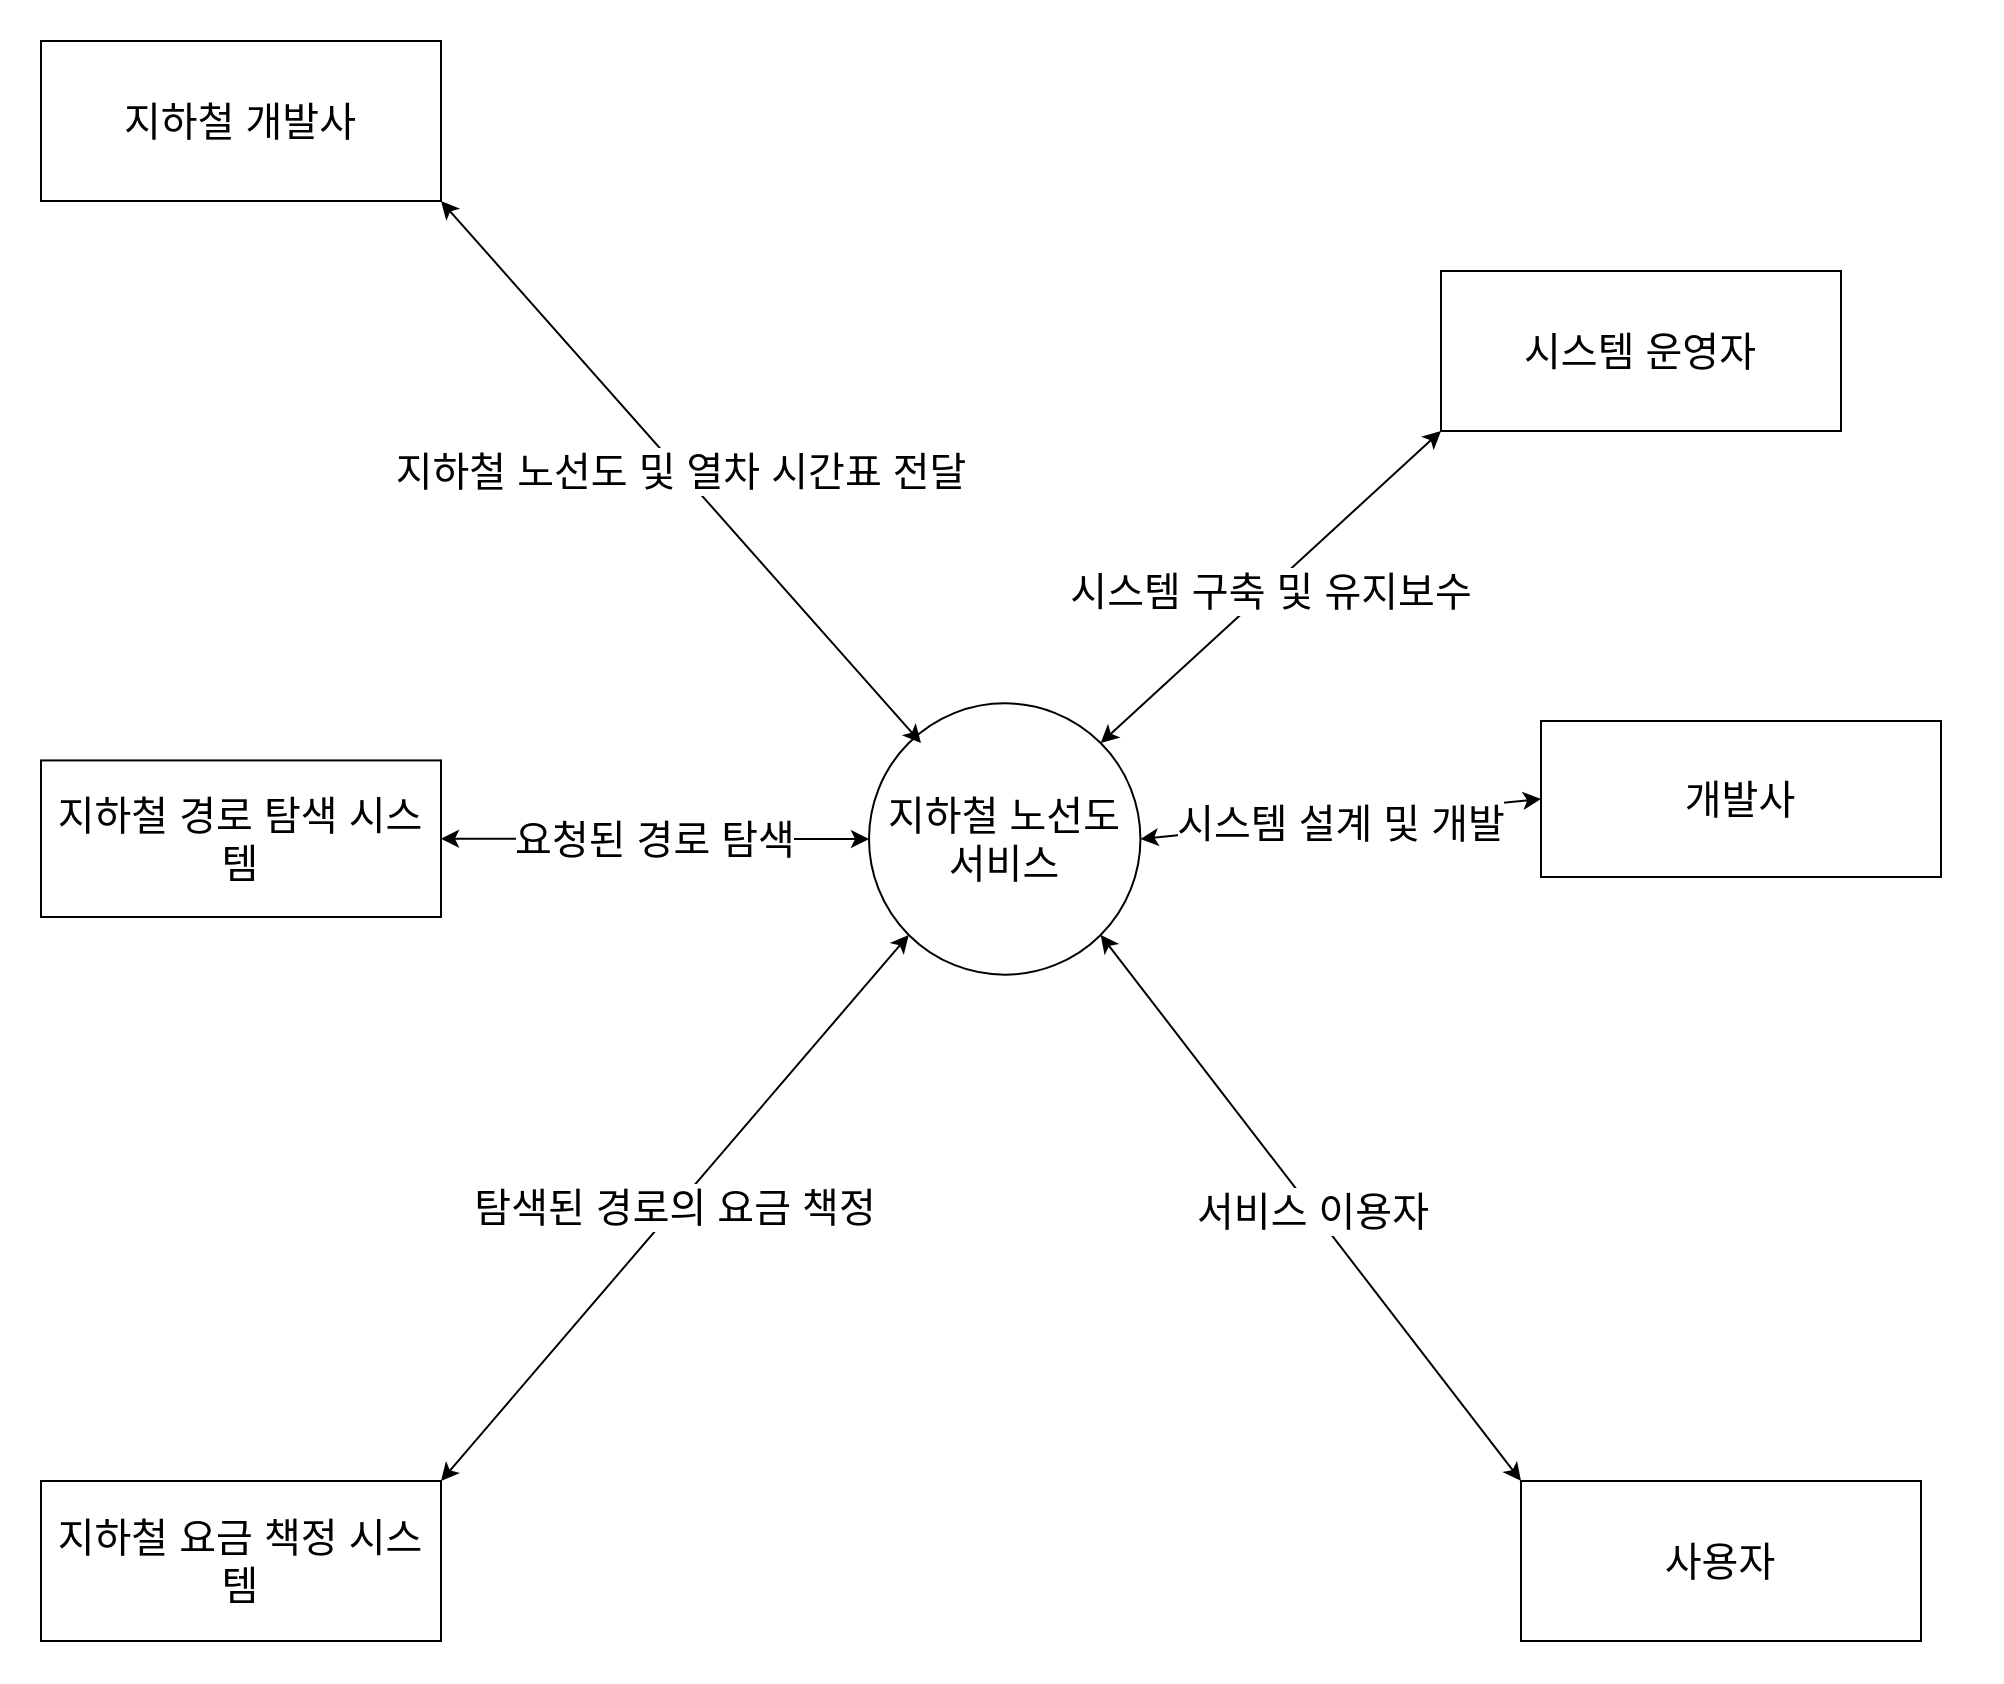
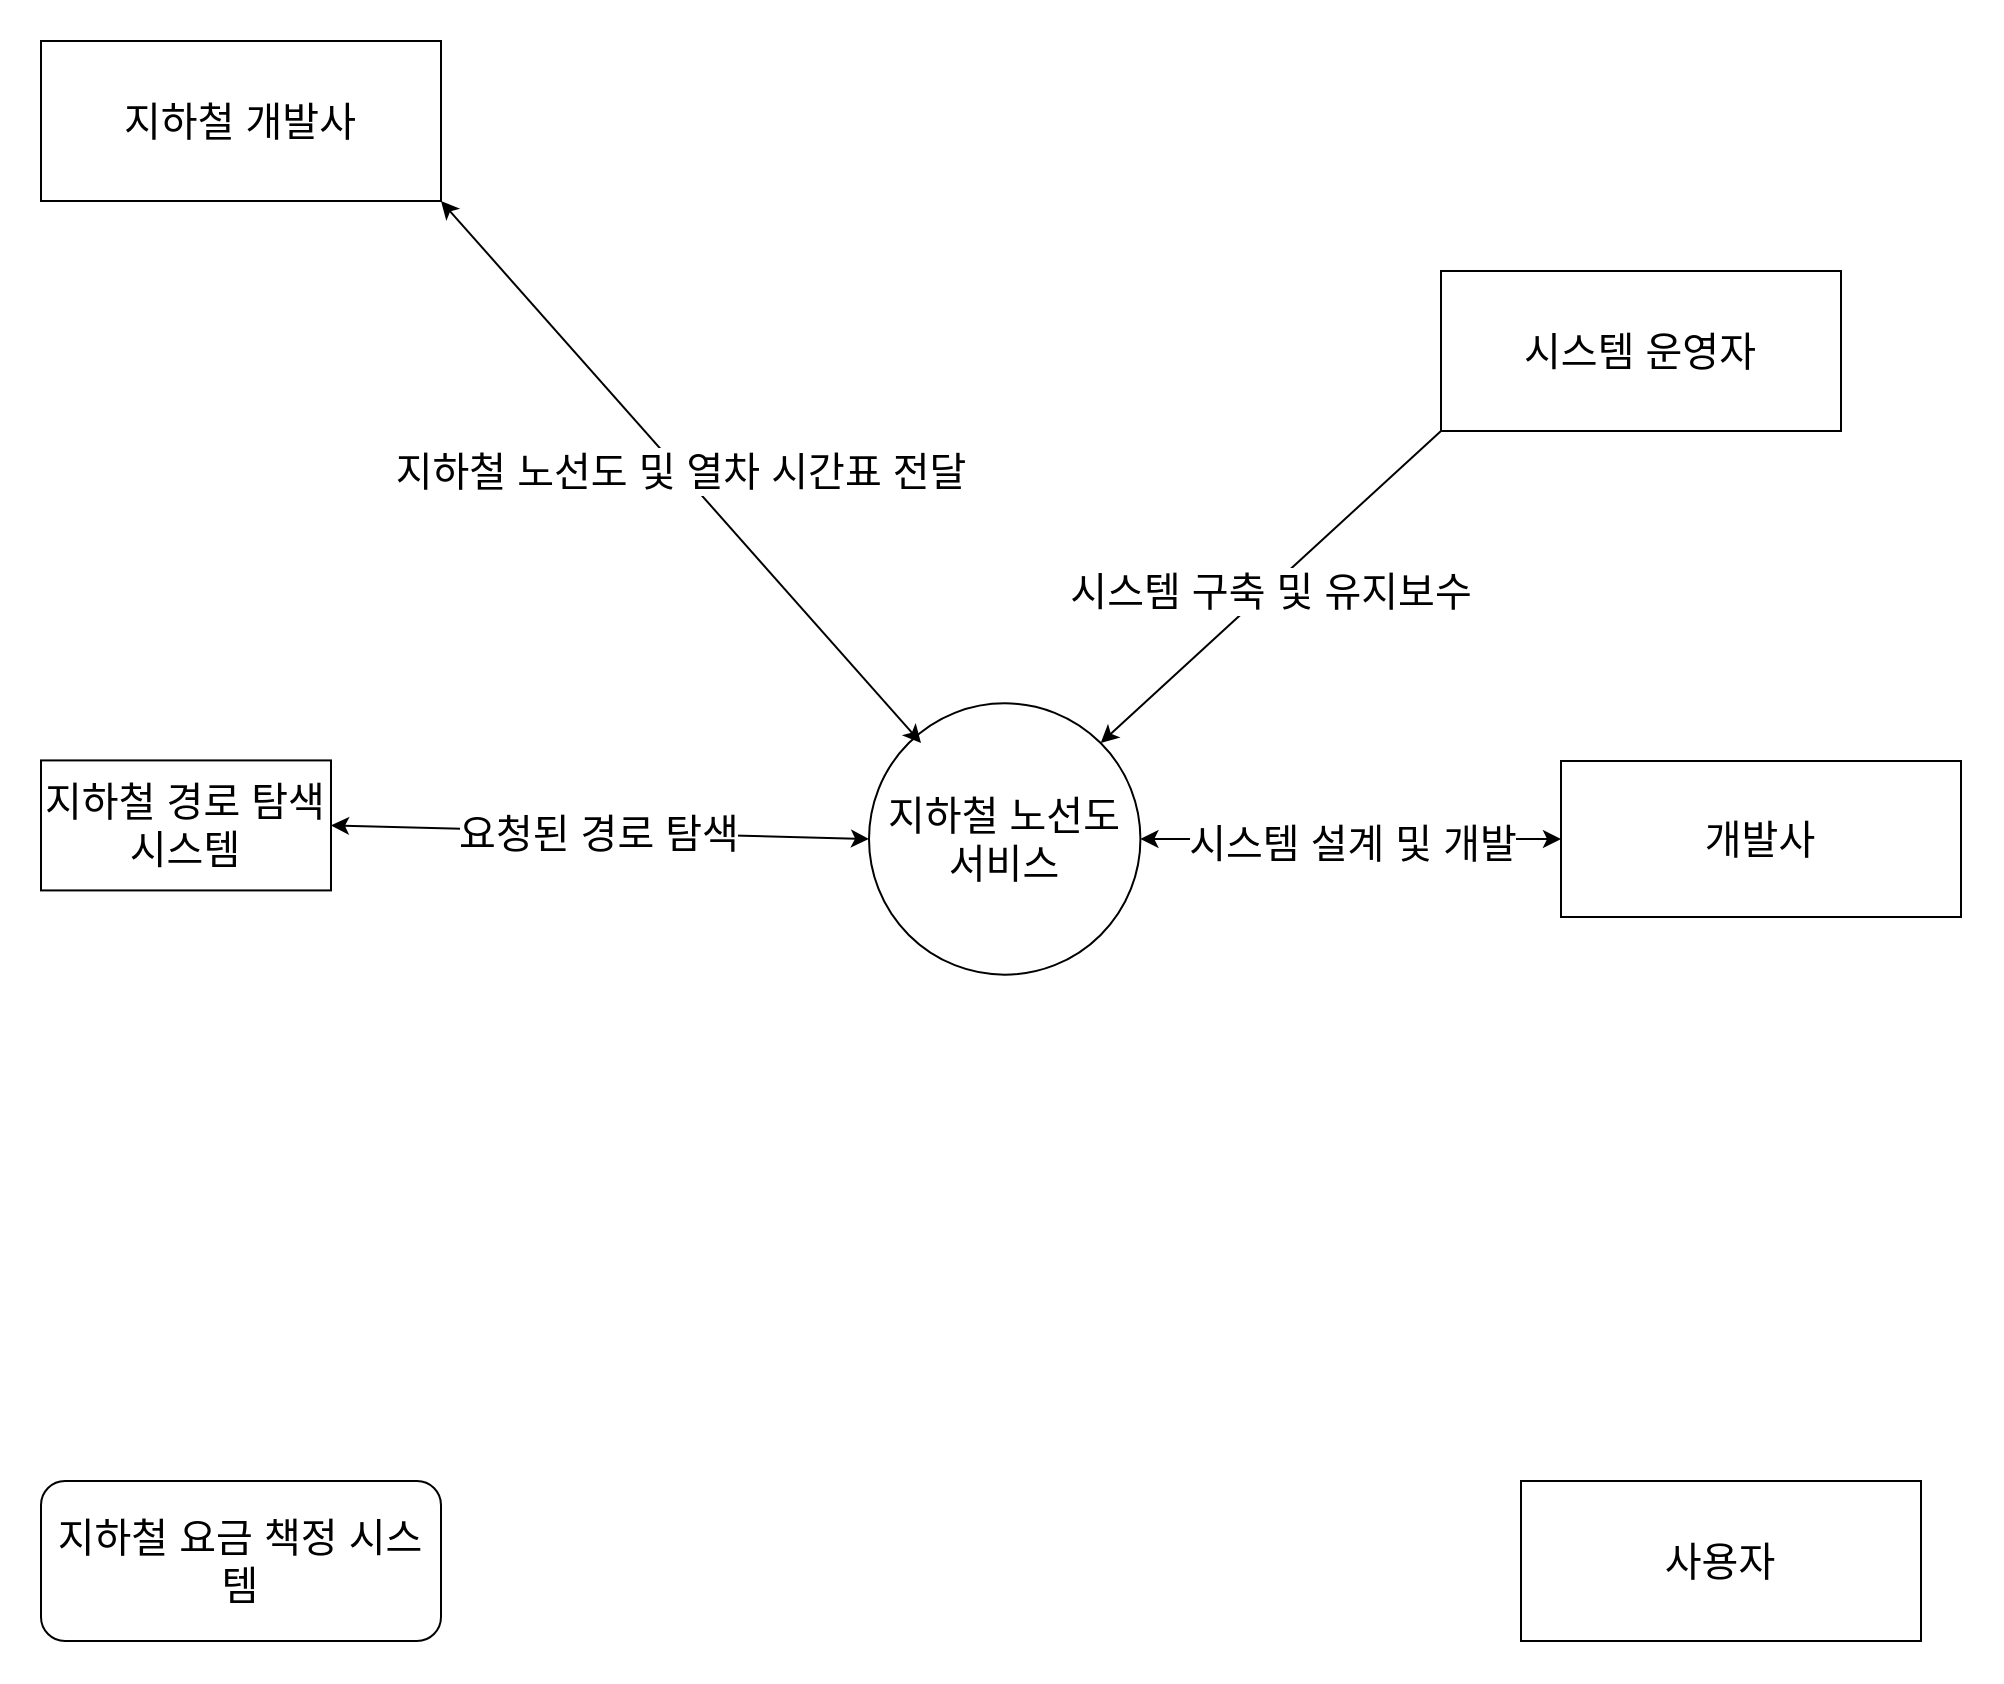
(1430, 441) -> (1434, 437)
(1741, 799) -> (1761, 839)
(241, 839) -> (186, 825)
(1202, 1067) -> none
(781, 1084) -> none
(241, 1561) -> (241, 1561)
